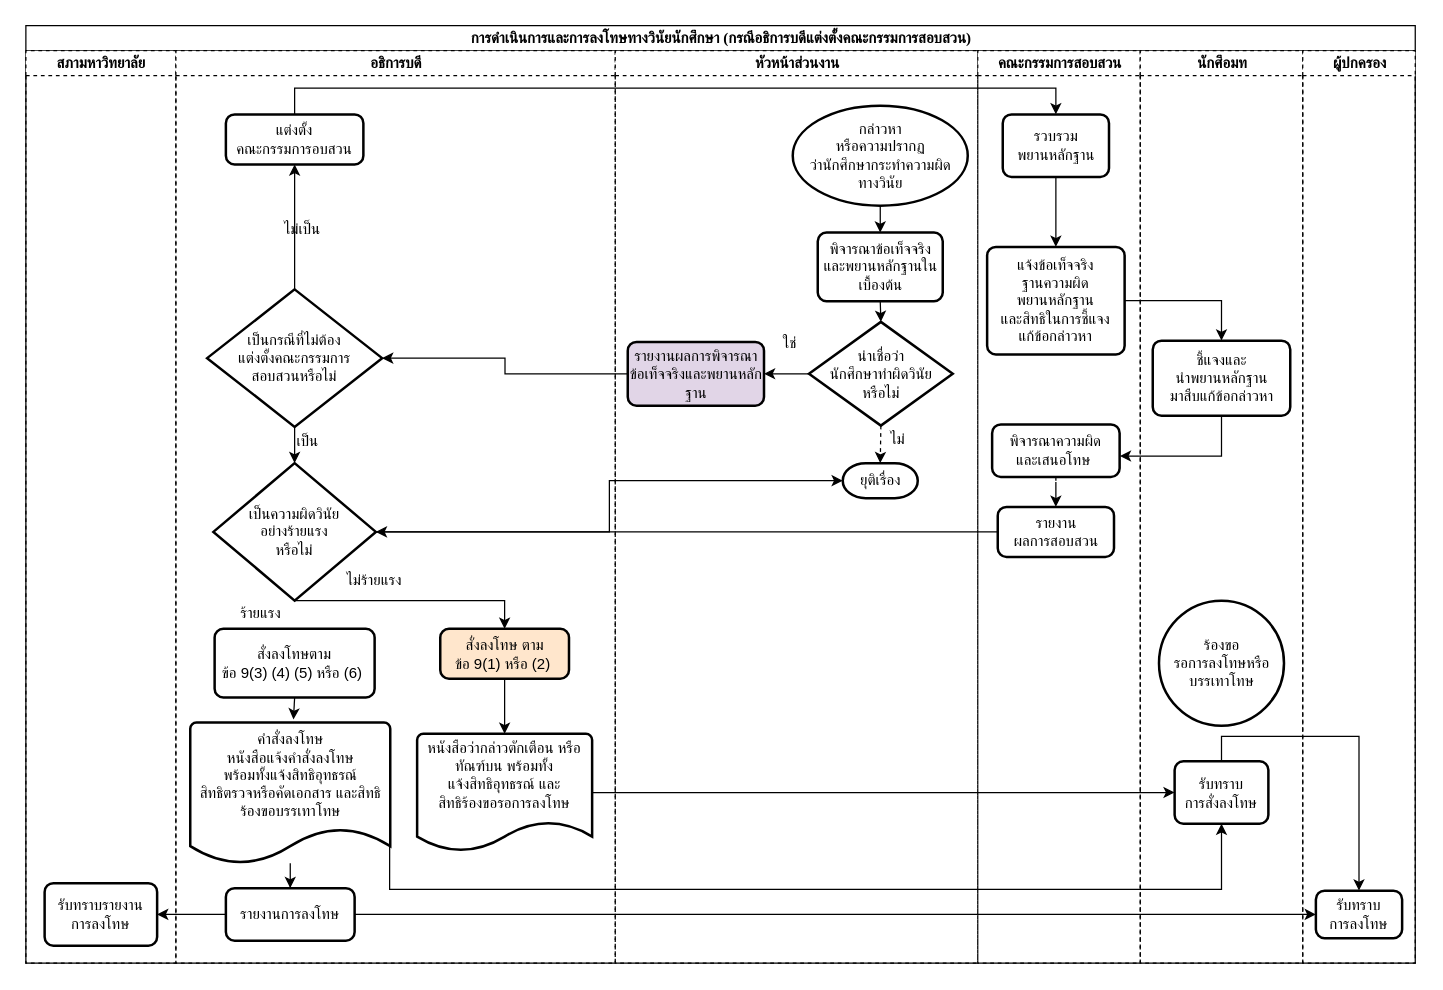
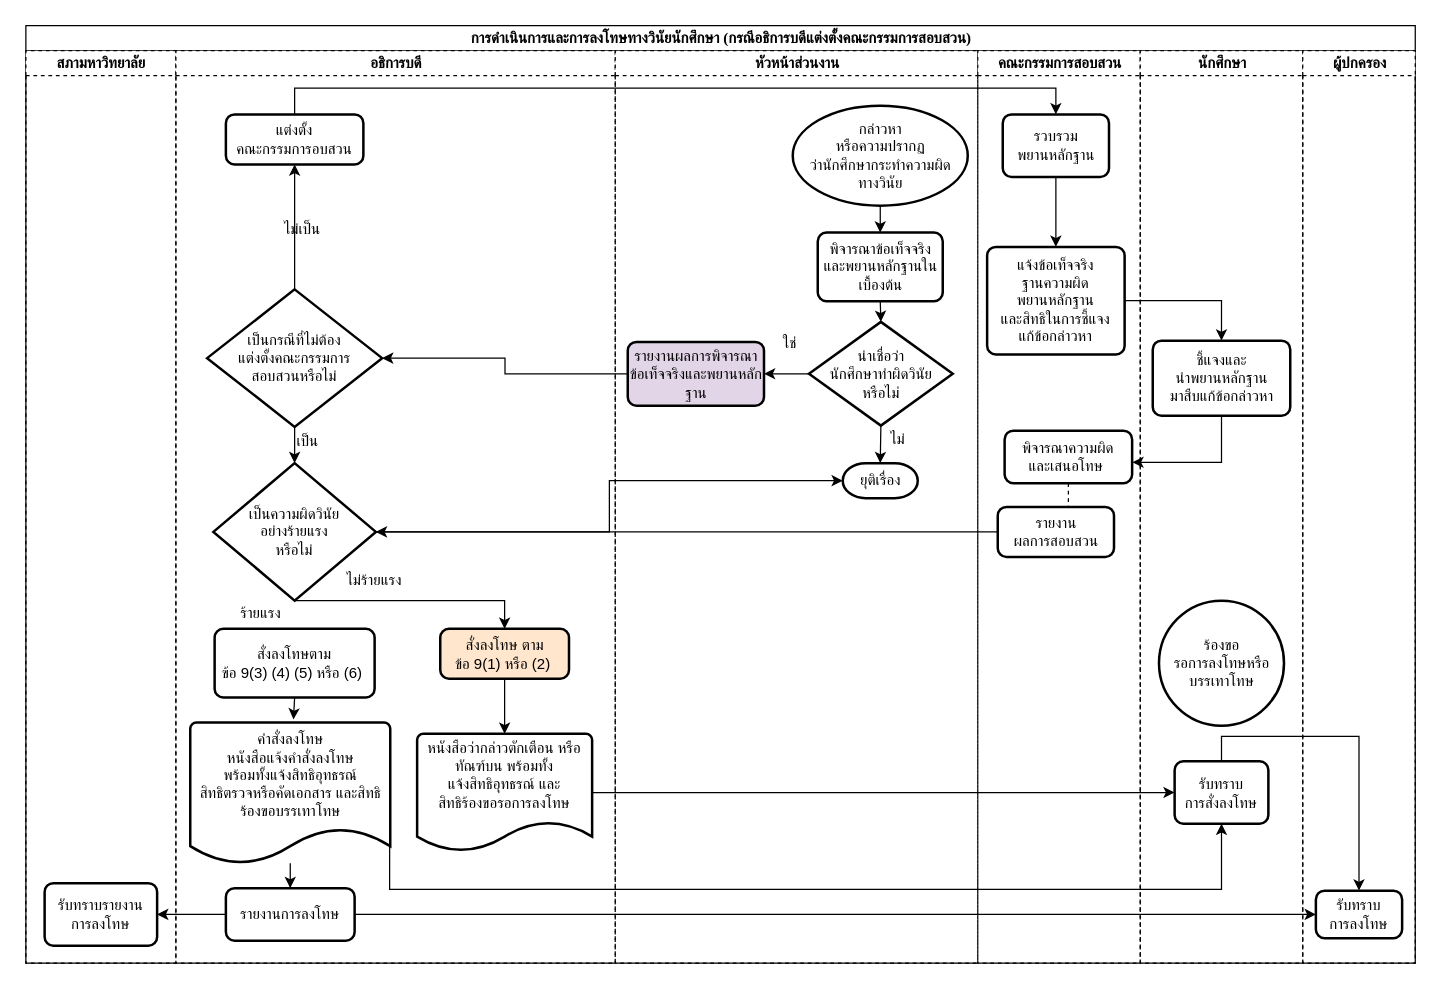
(1223, 63) -> (1223, 63)
(880, 441) -> (880, 441)
(1056, 451) -> (1068, 457)
